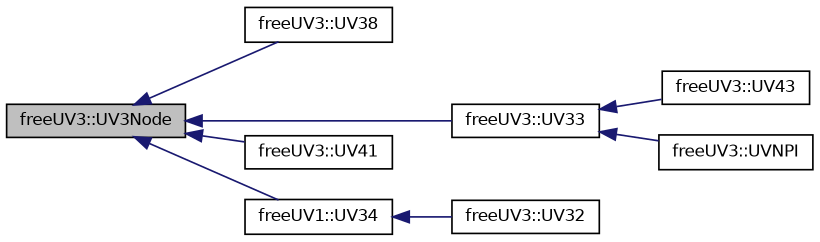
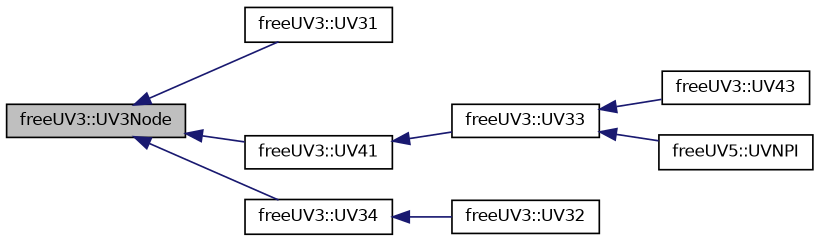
(319, 25) -> (319, 25)
(327, 121) -> (431, 135)
(736, 152) -> (736, 152)
(319, 217) -> (319, 217)
